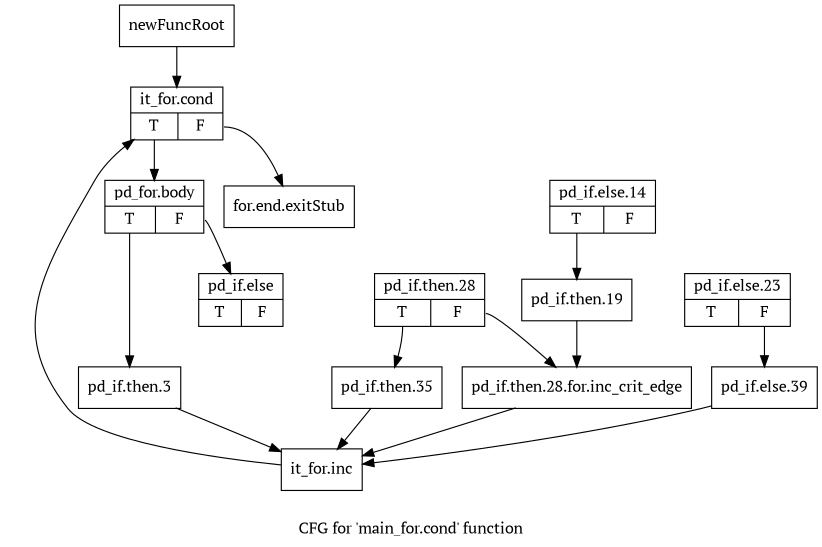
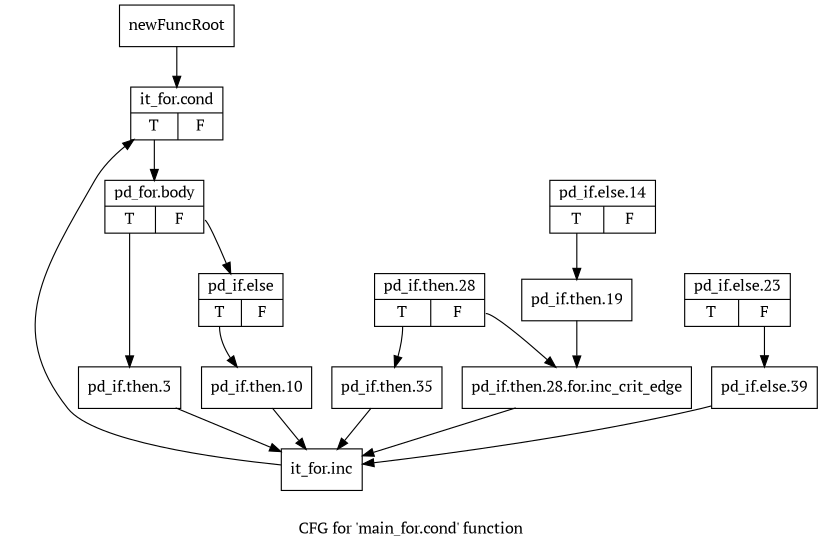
(289, 207) -> none
none -> (257, 388)
